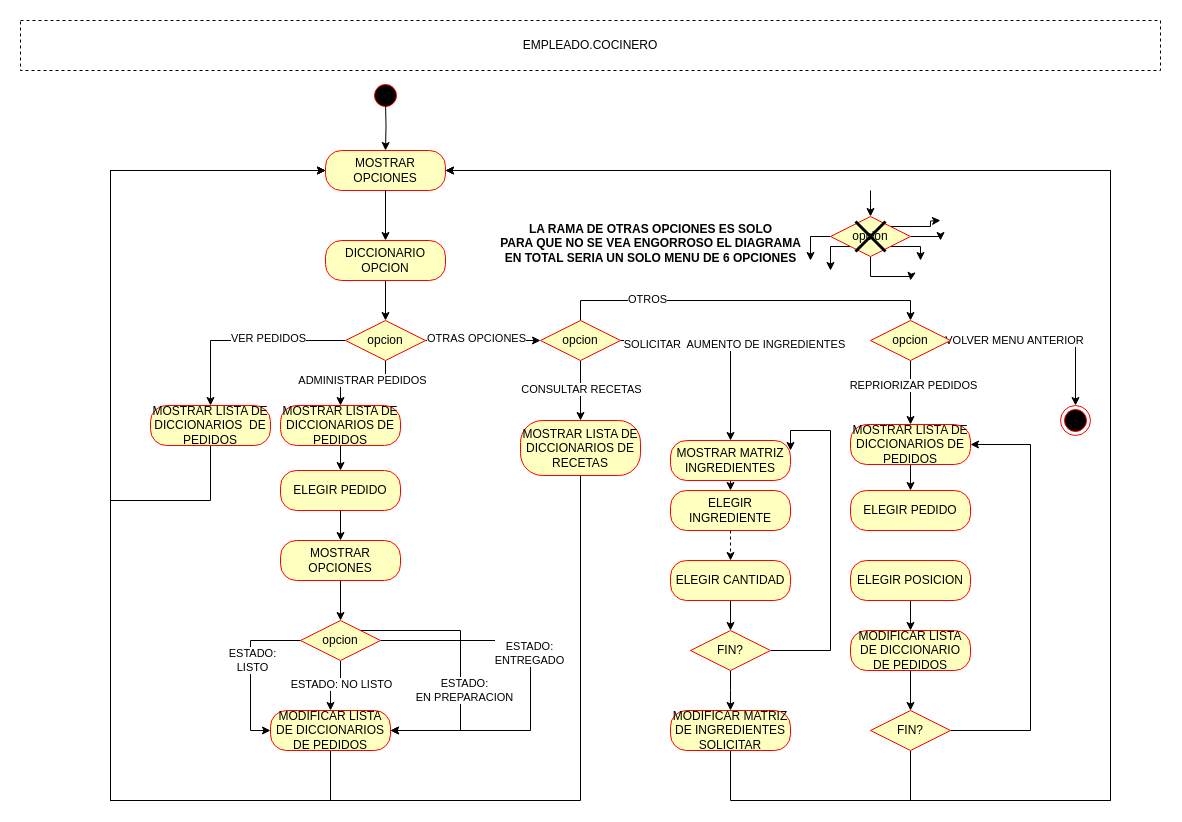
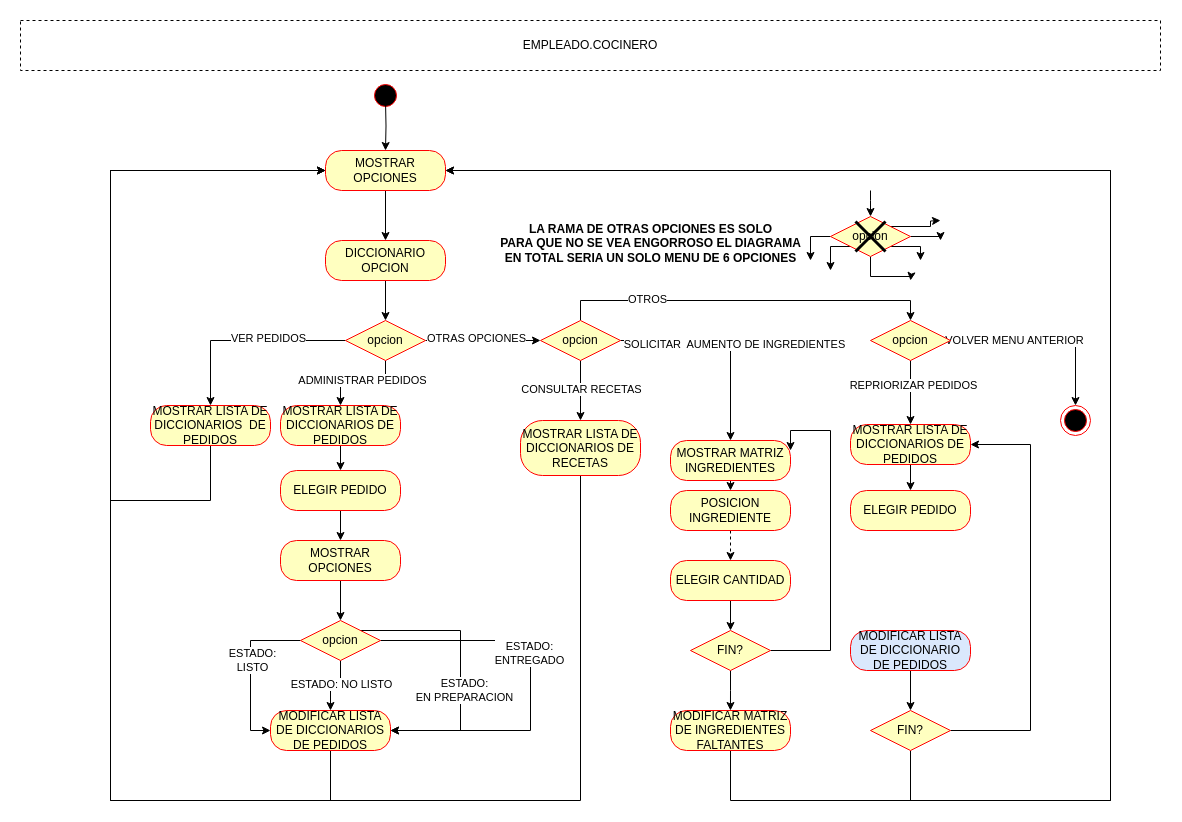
(731, 511) -> (731, 511)
(911, 581) -> none
(911, 612) -> none
(911, 651) -> (911, 651)
(731, 731) -> (731, 731)
